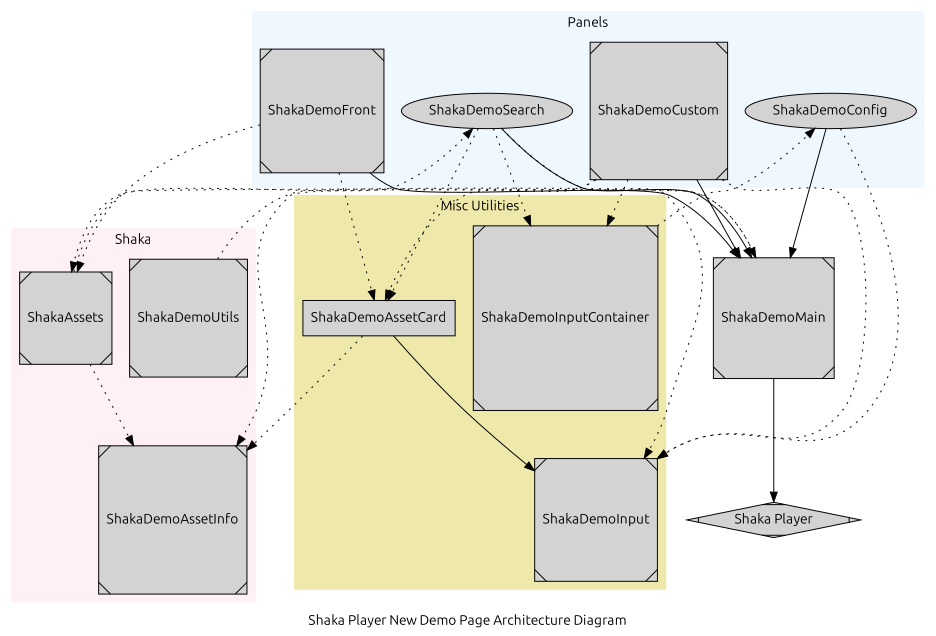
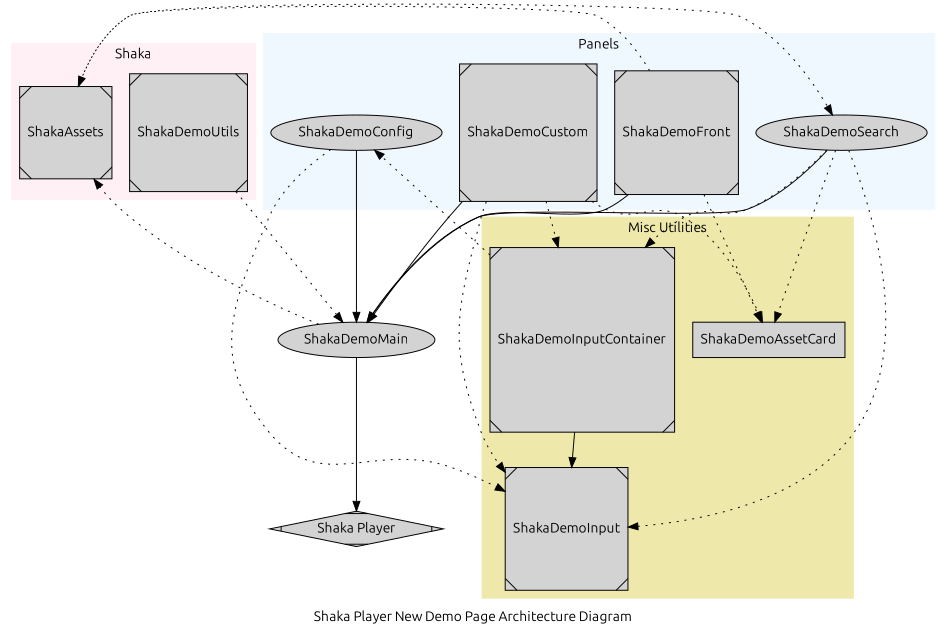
(774, 318) -> (356, 340)
(457, 403) -> (574, 445)
(173, 520) -> none
